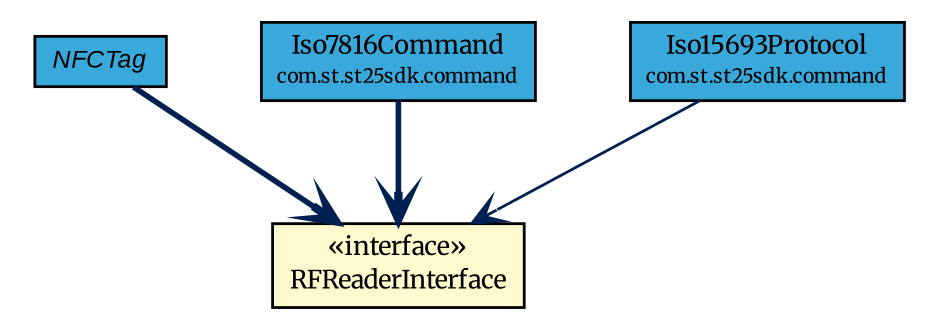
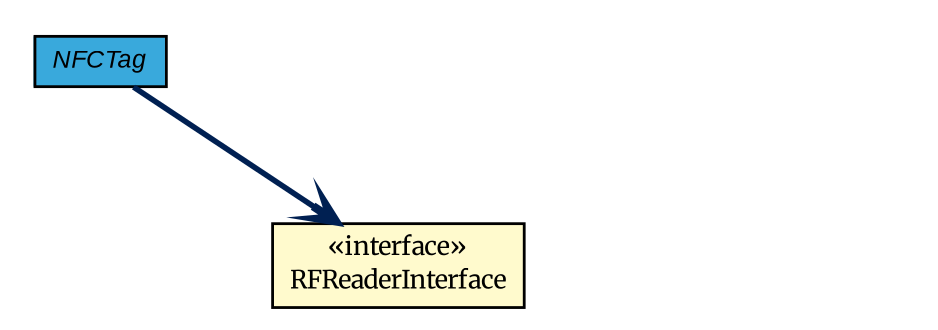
(398, 62) -> none
(767, 62) -> none
